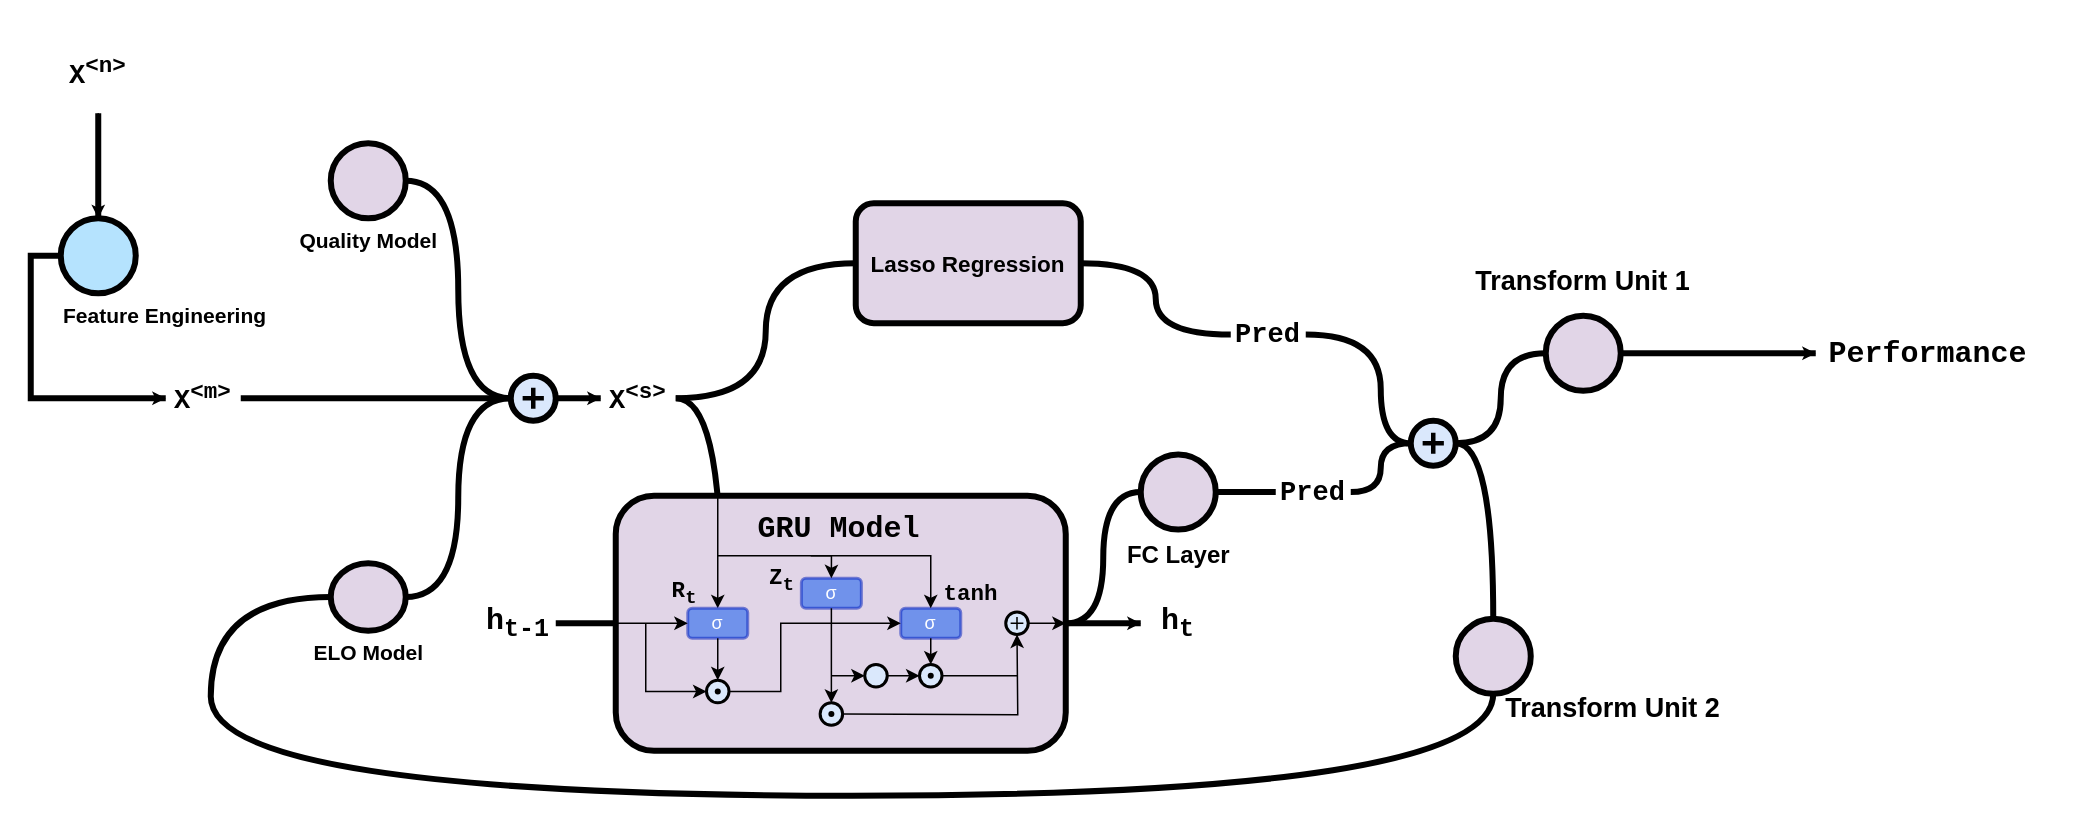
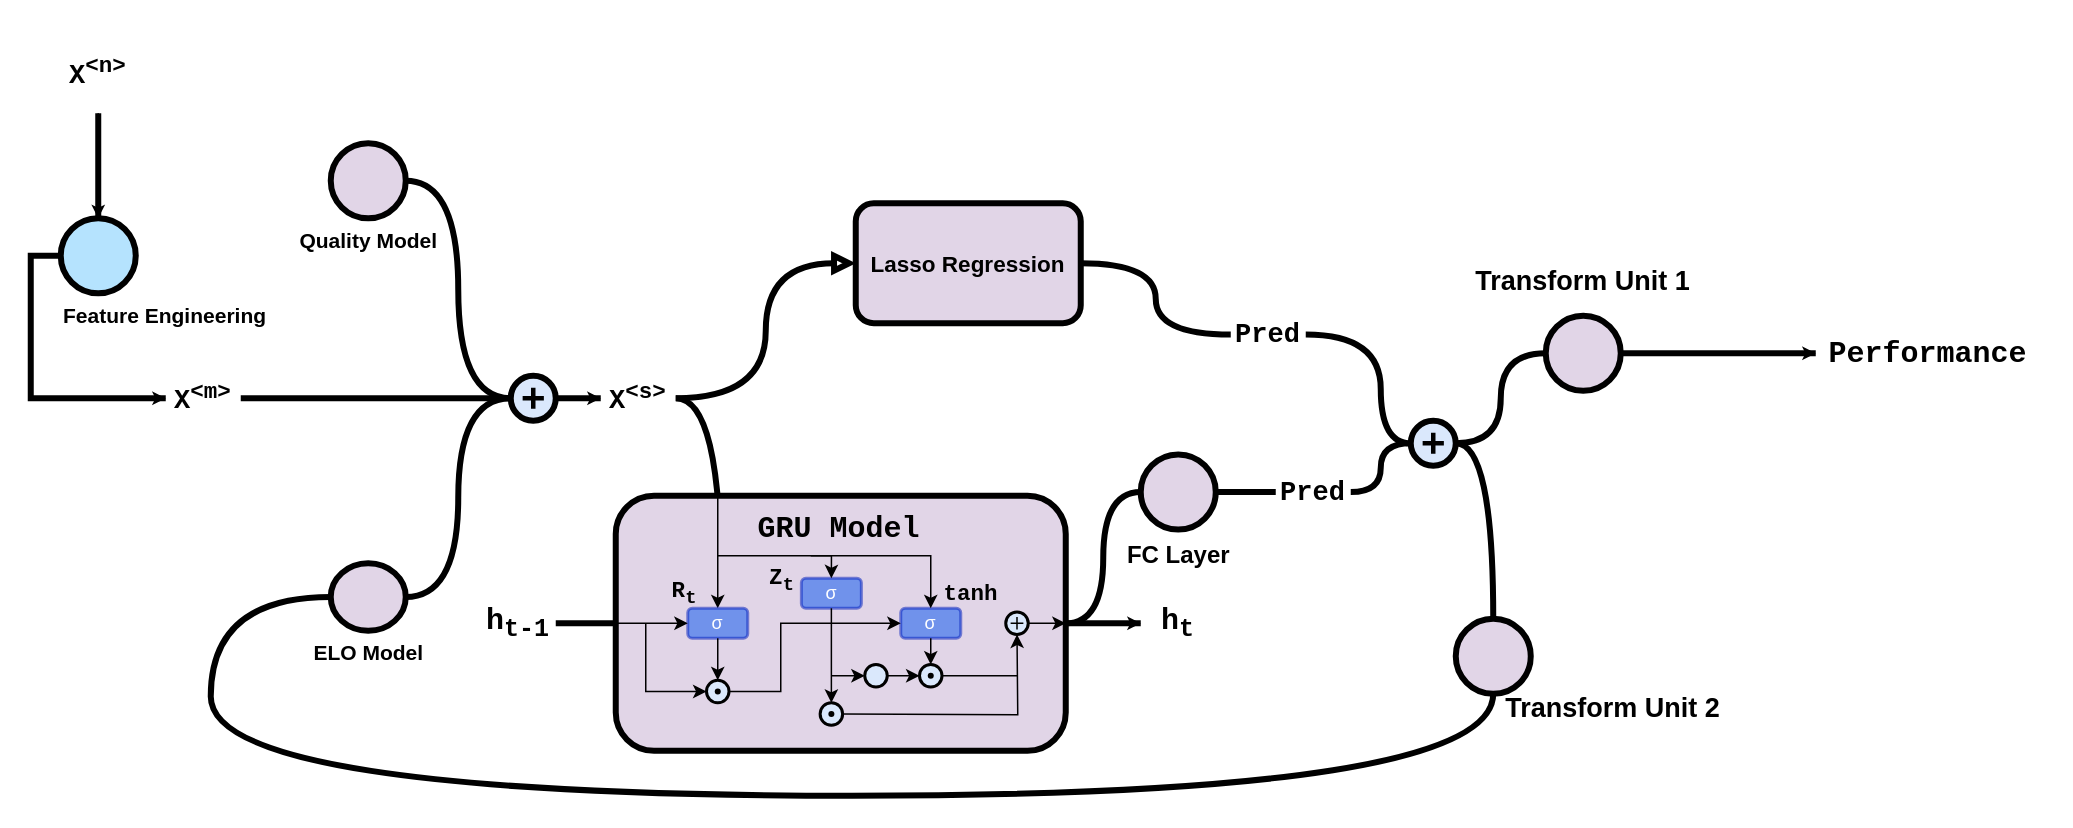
(801, 273) -> (790, 274)
